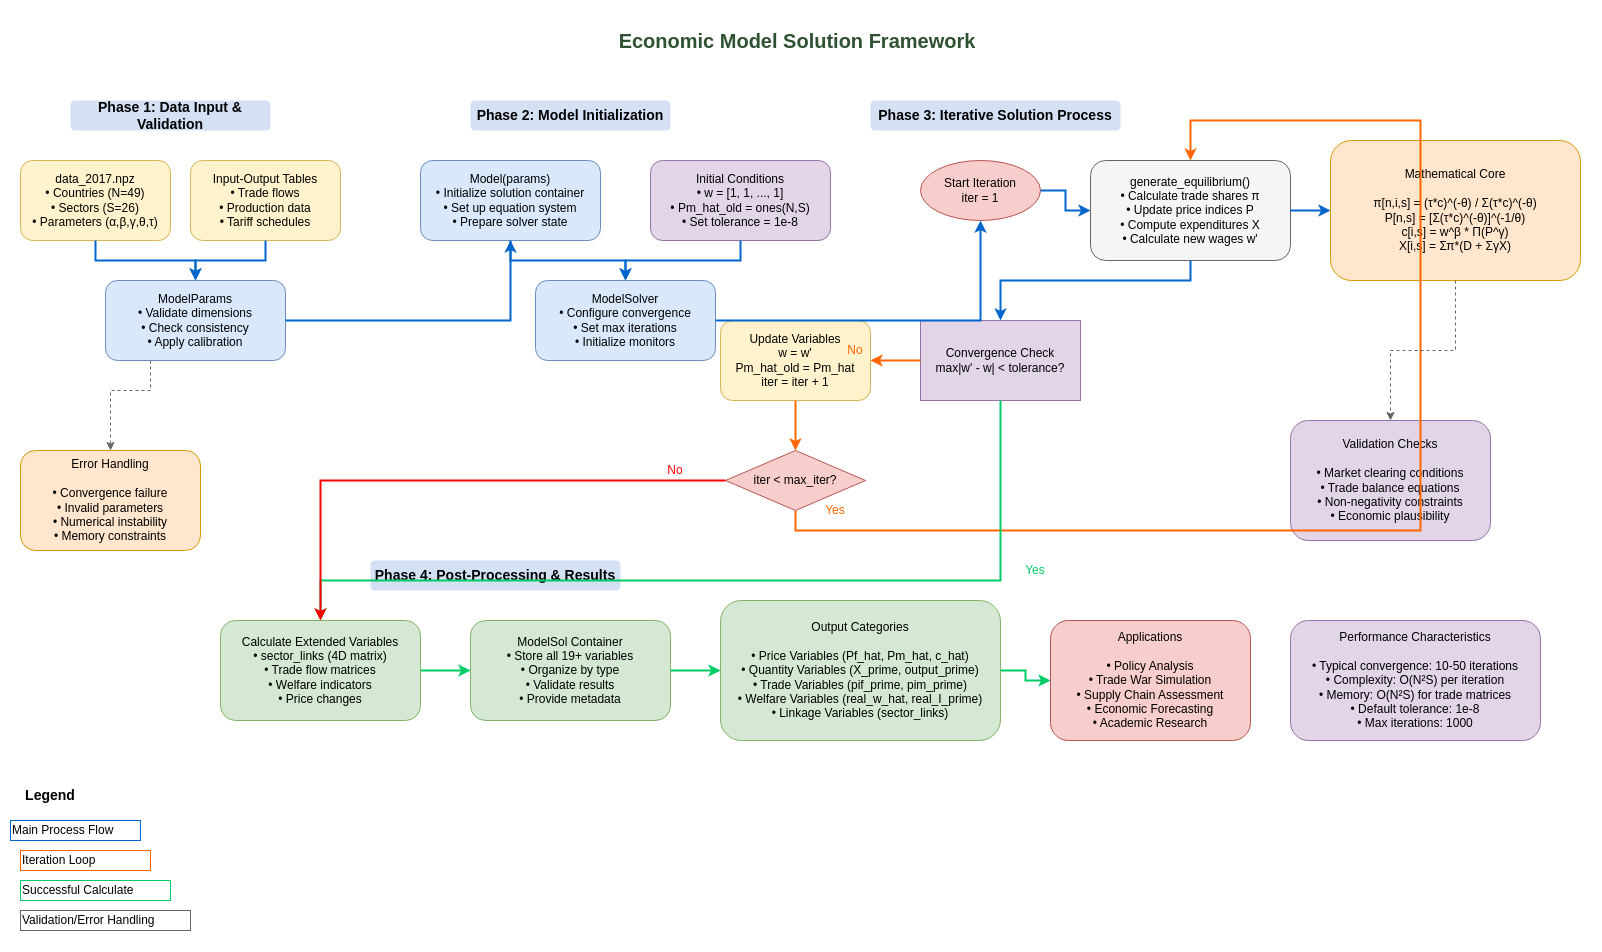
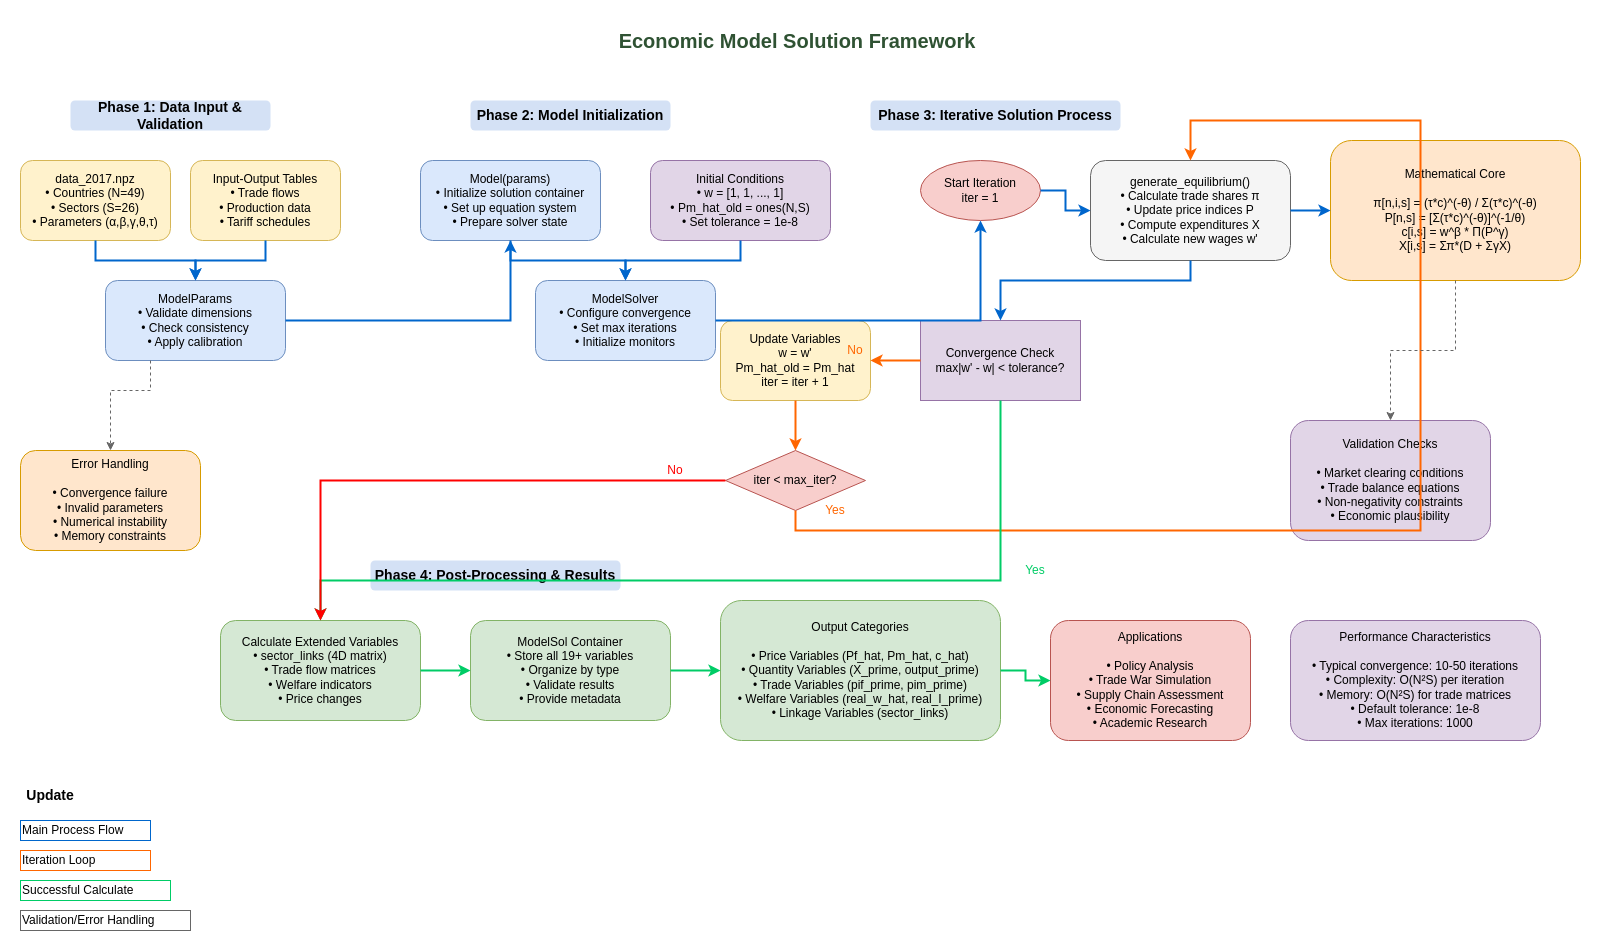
(51, 796) -> (51, 796)
(76, 831) -> (86, 831)
